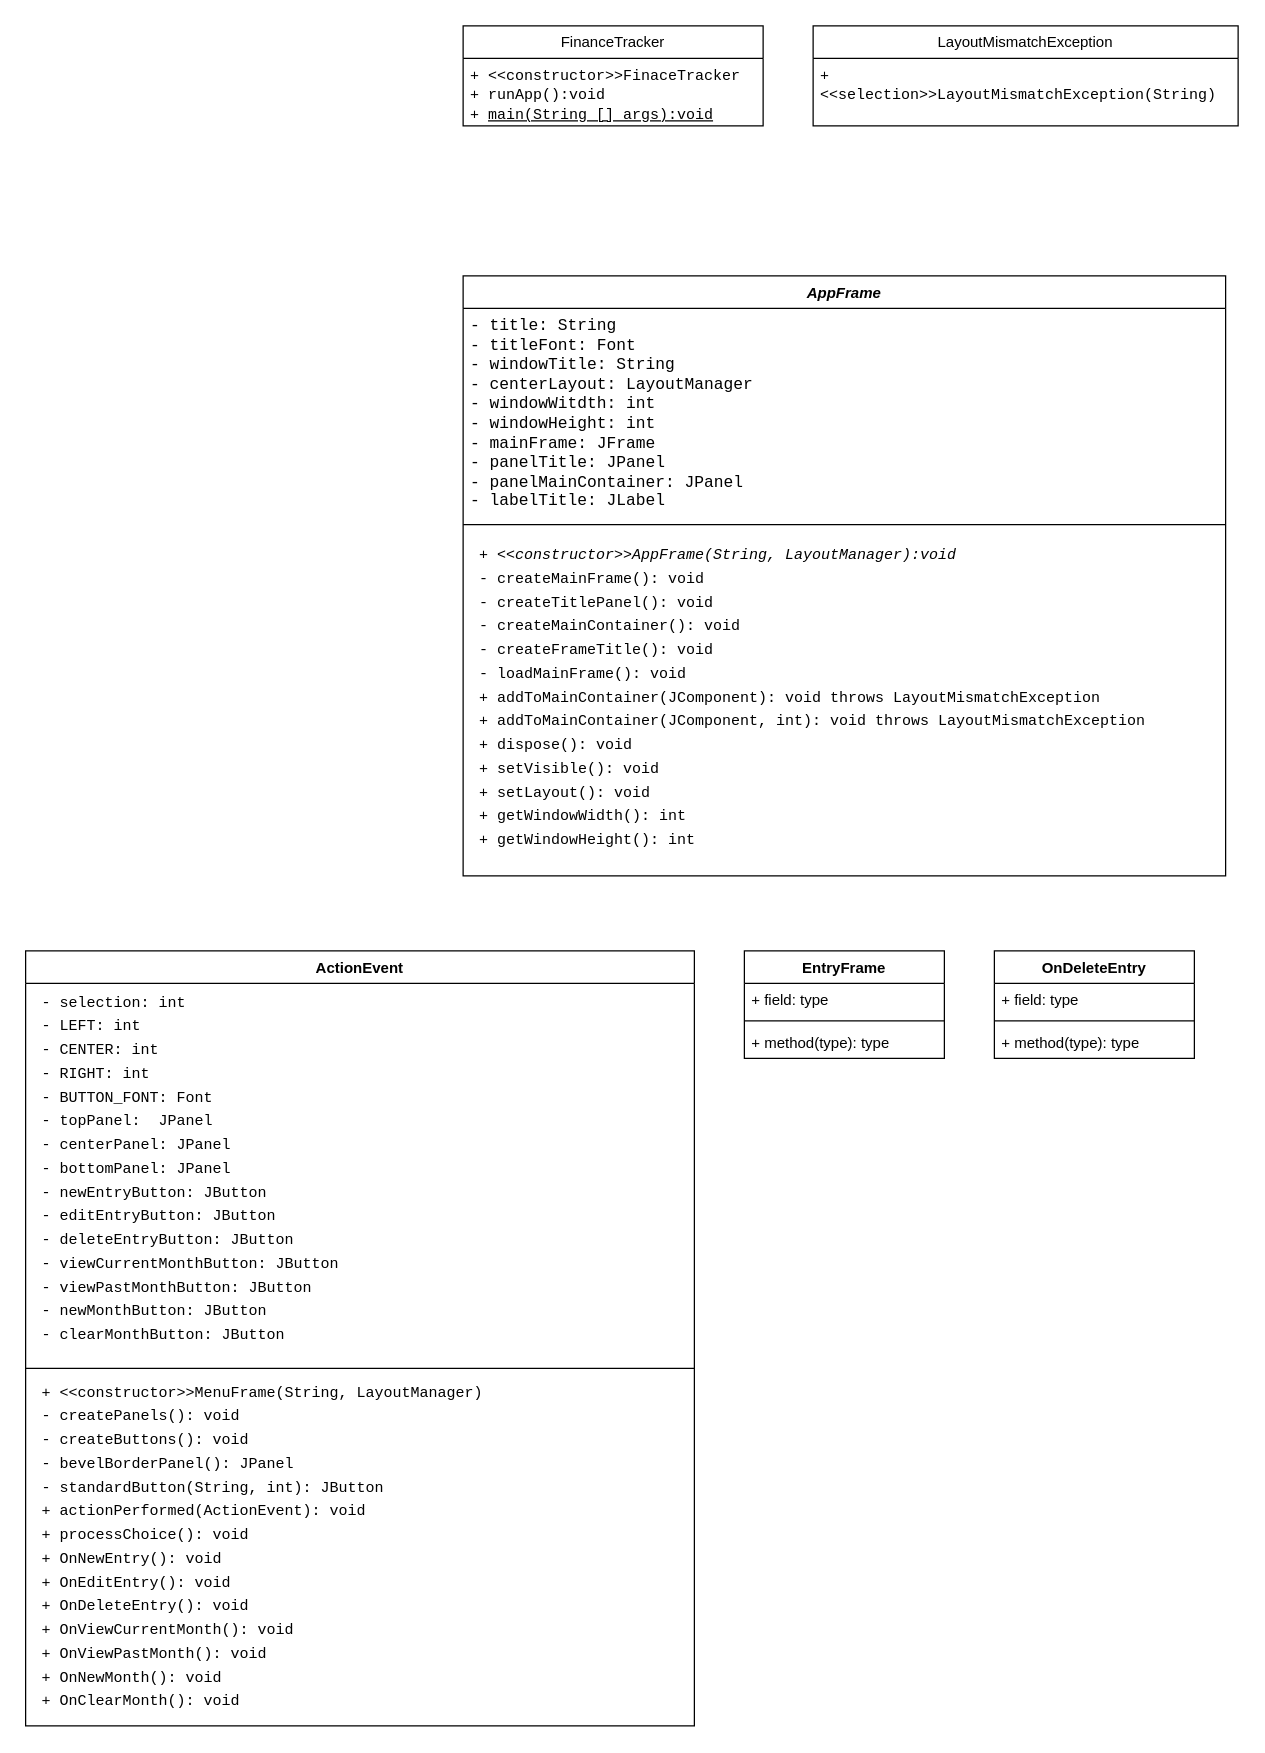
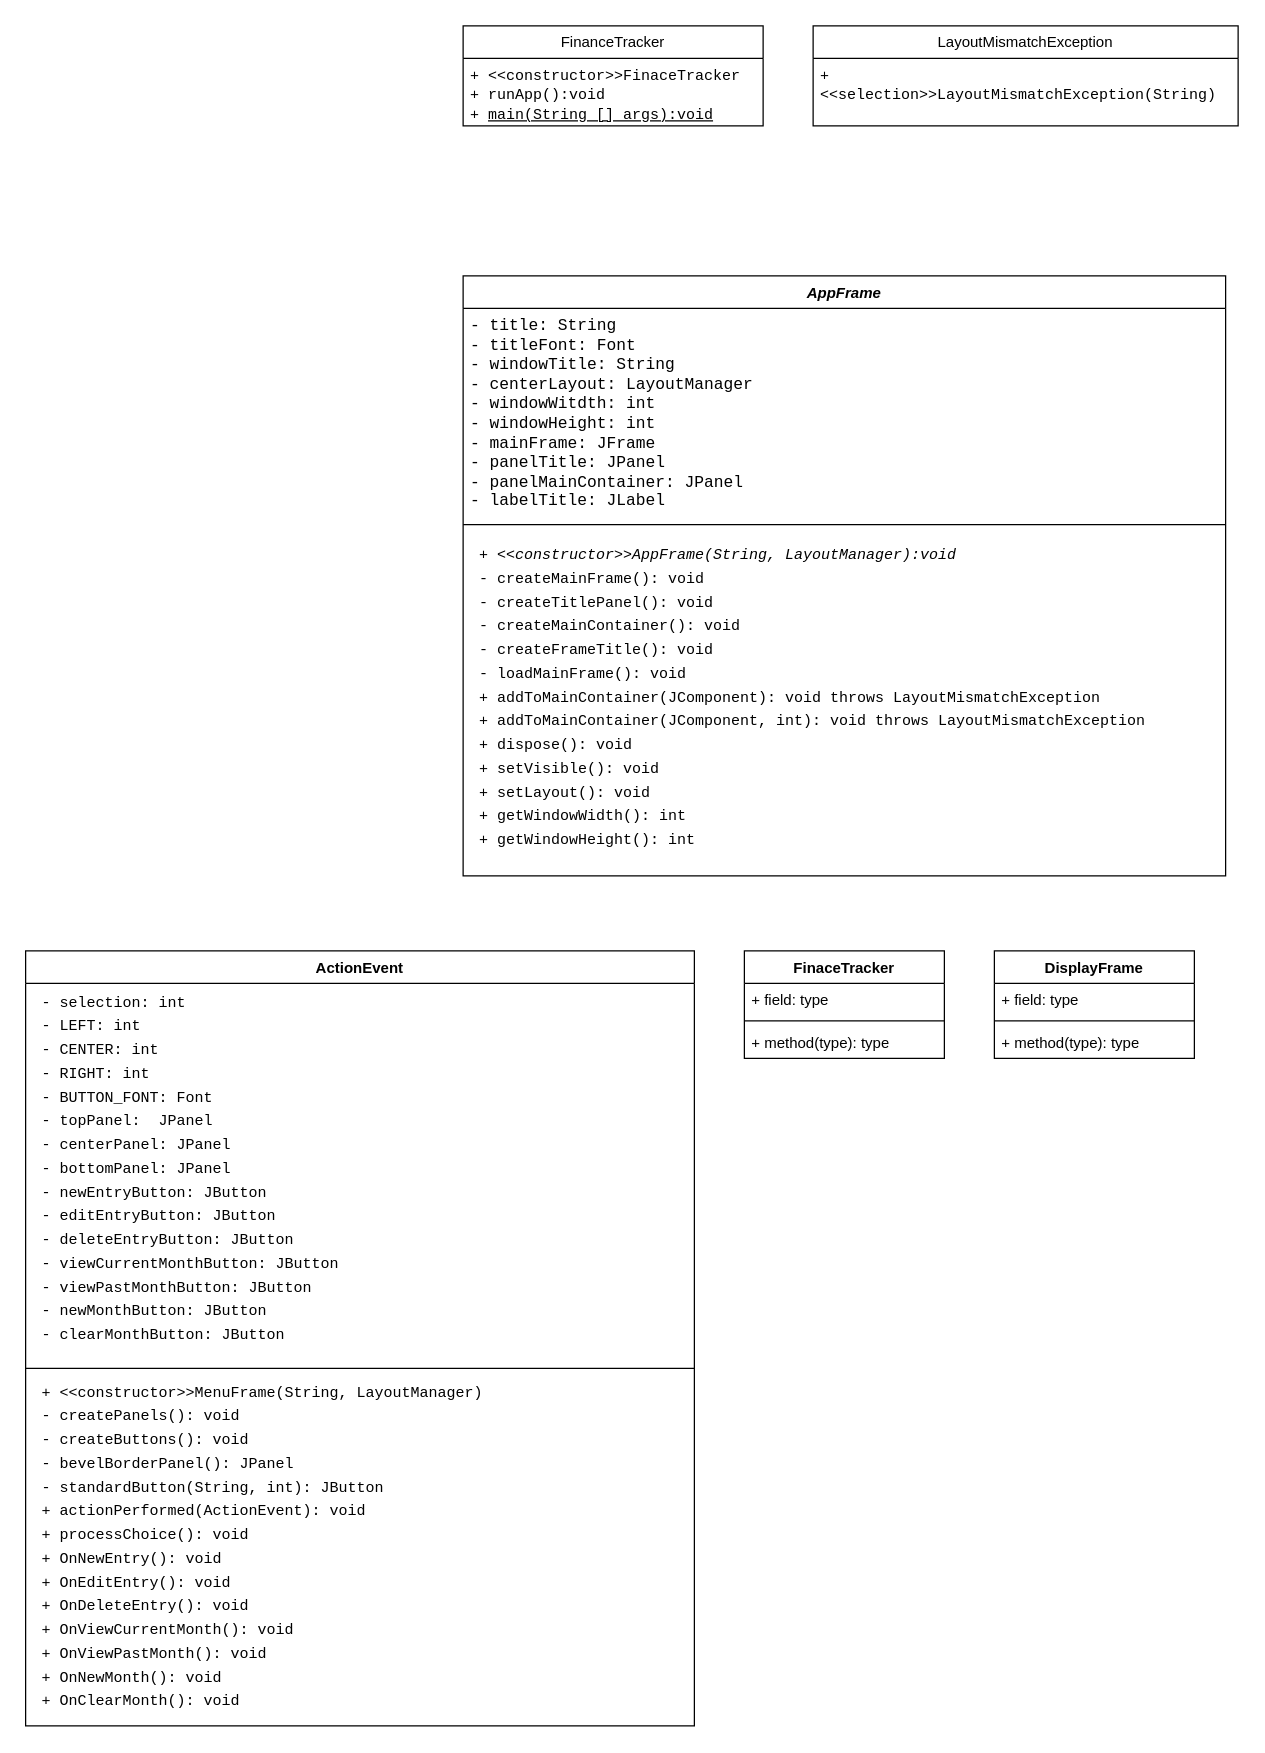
(844, 968) -> (844, 968)
(1094, 968) -> (1094, 968)
